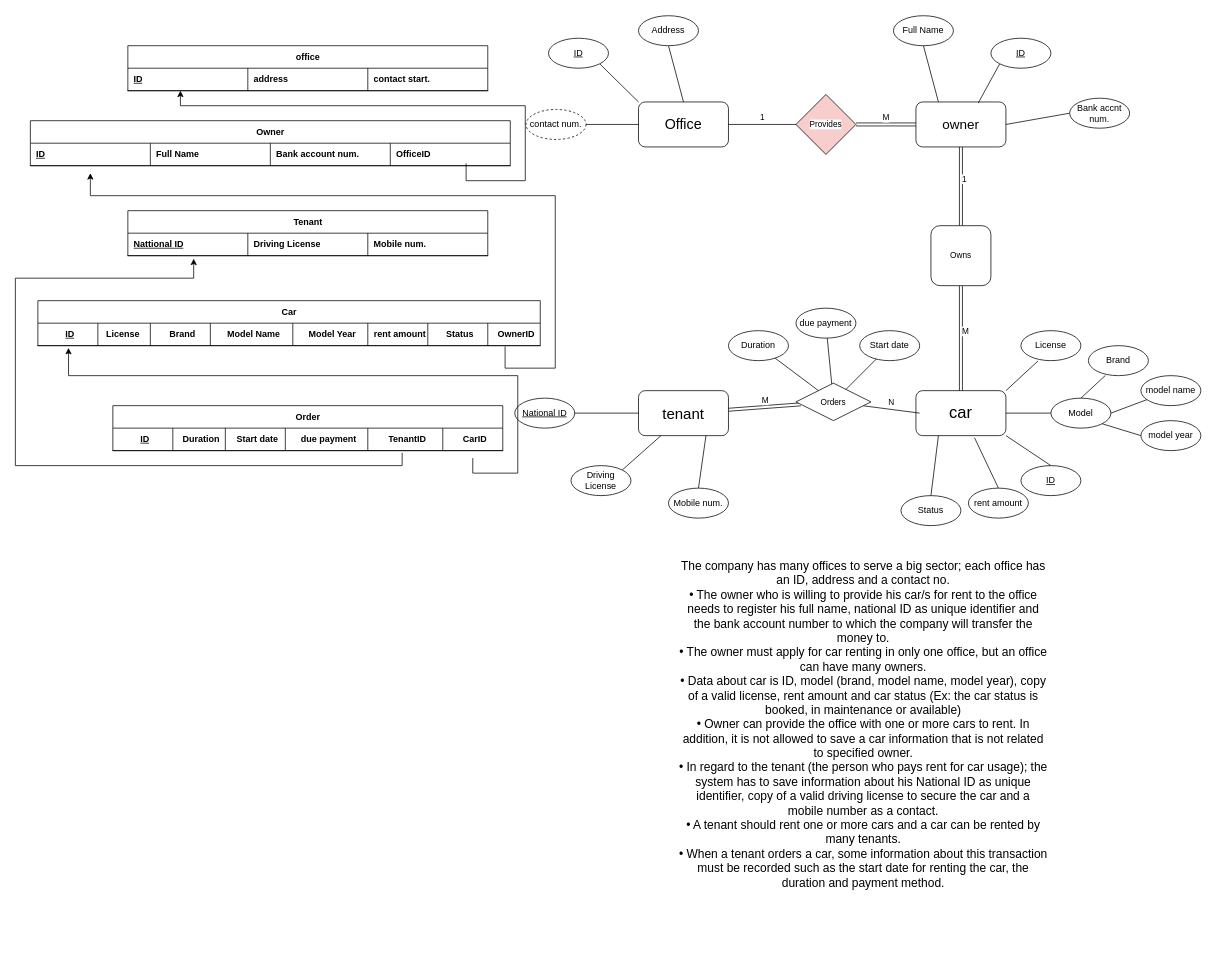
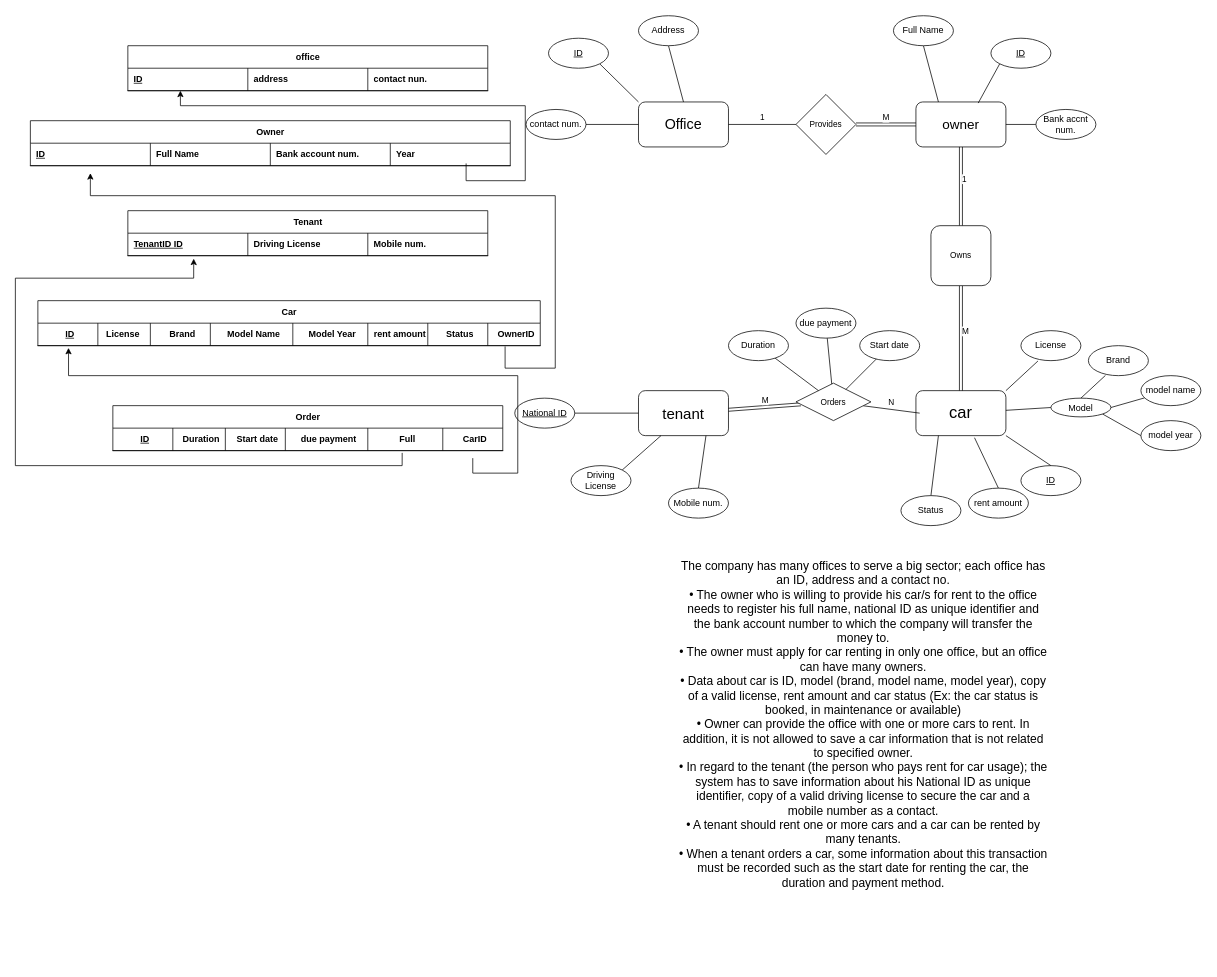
(407, 79) -> (402, 79)
(1100, 113) -> (1066, 124)
(556, 124) -> (556, 124)
(826, 124) -> (826, 124)
(415, 154) -> (406, 154)
(161, 244) -> (160, 244)
(1081, 413) -> (1081, 407)
(408, 439) -> (408, 439)
